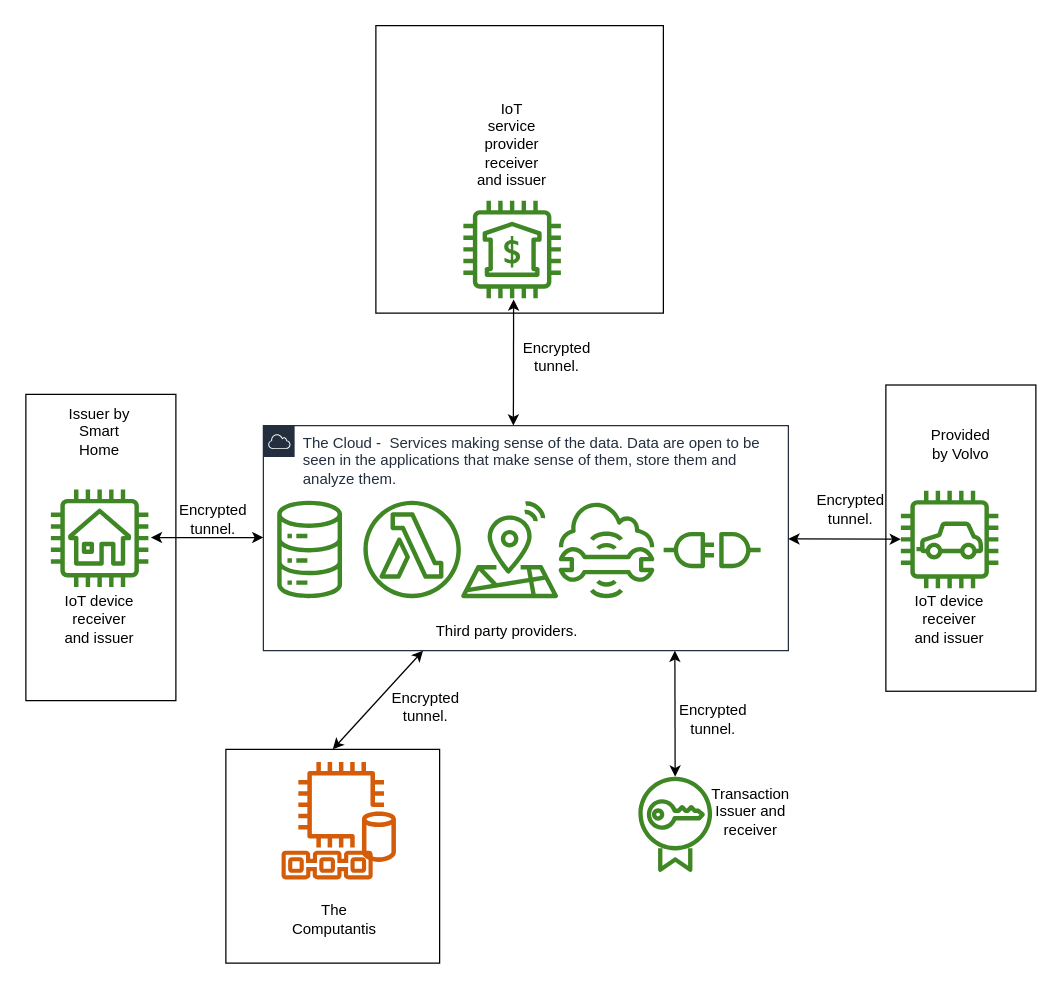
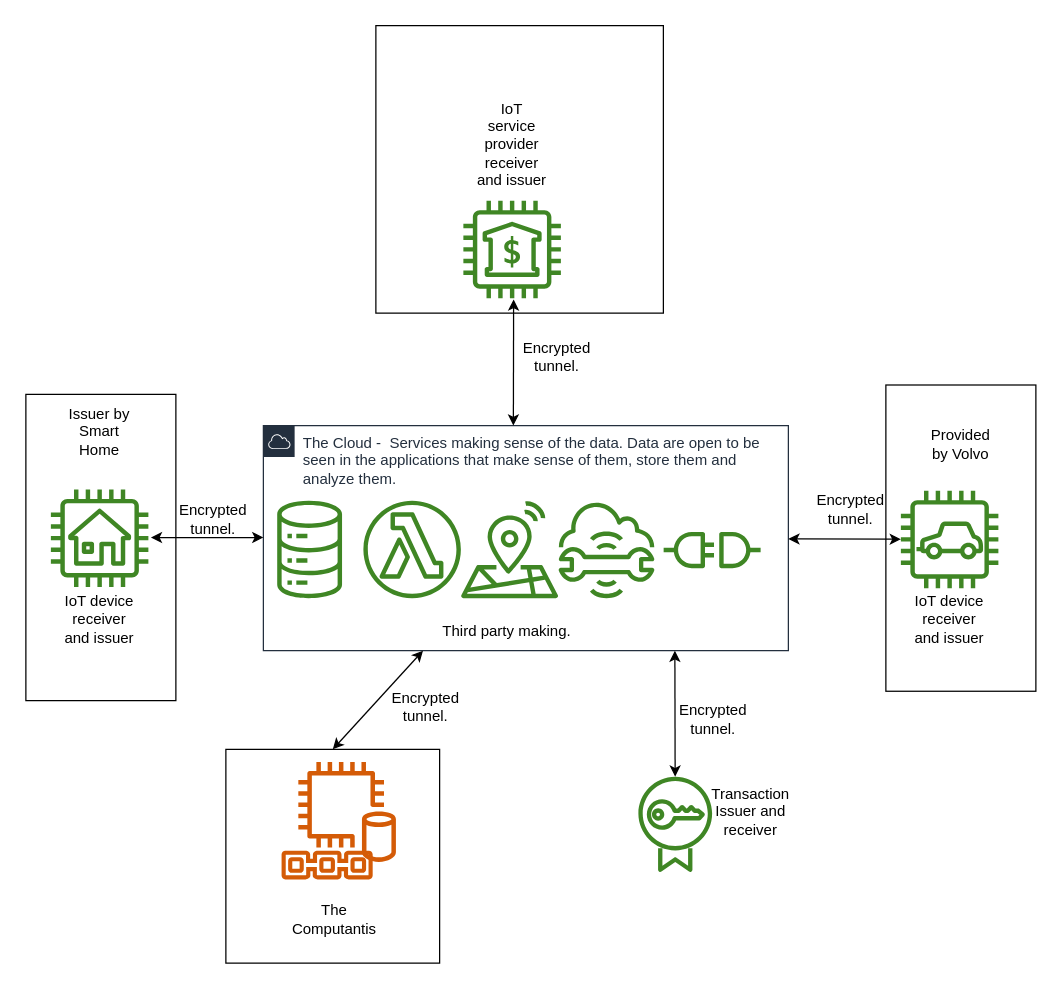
(507, 632) -> (507, 632)
